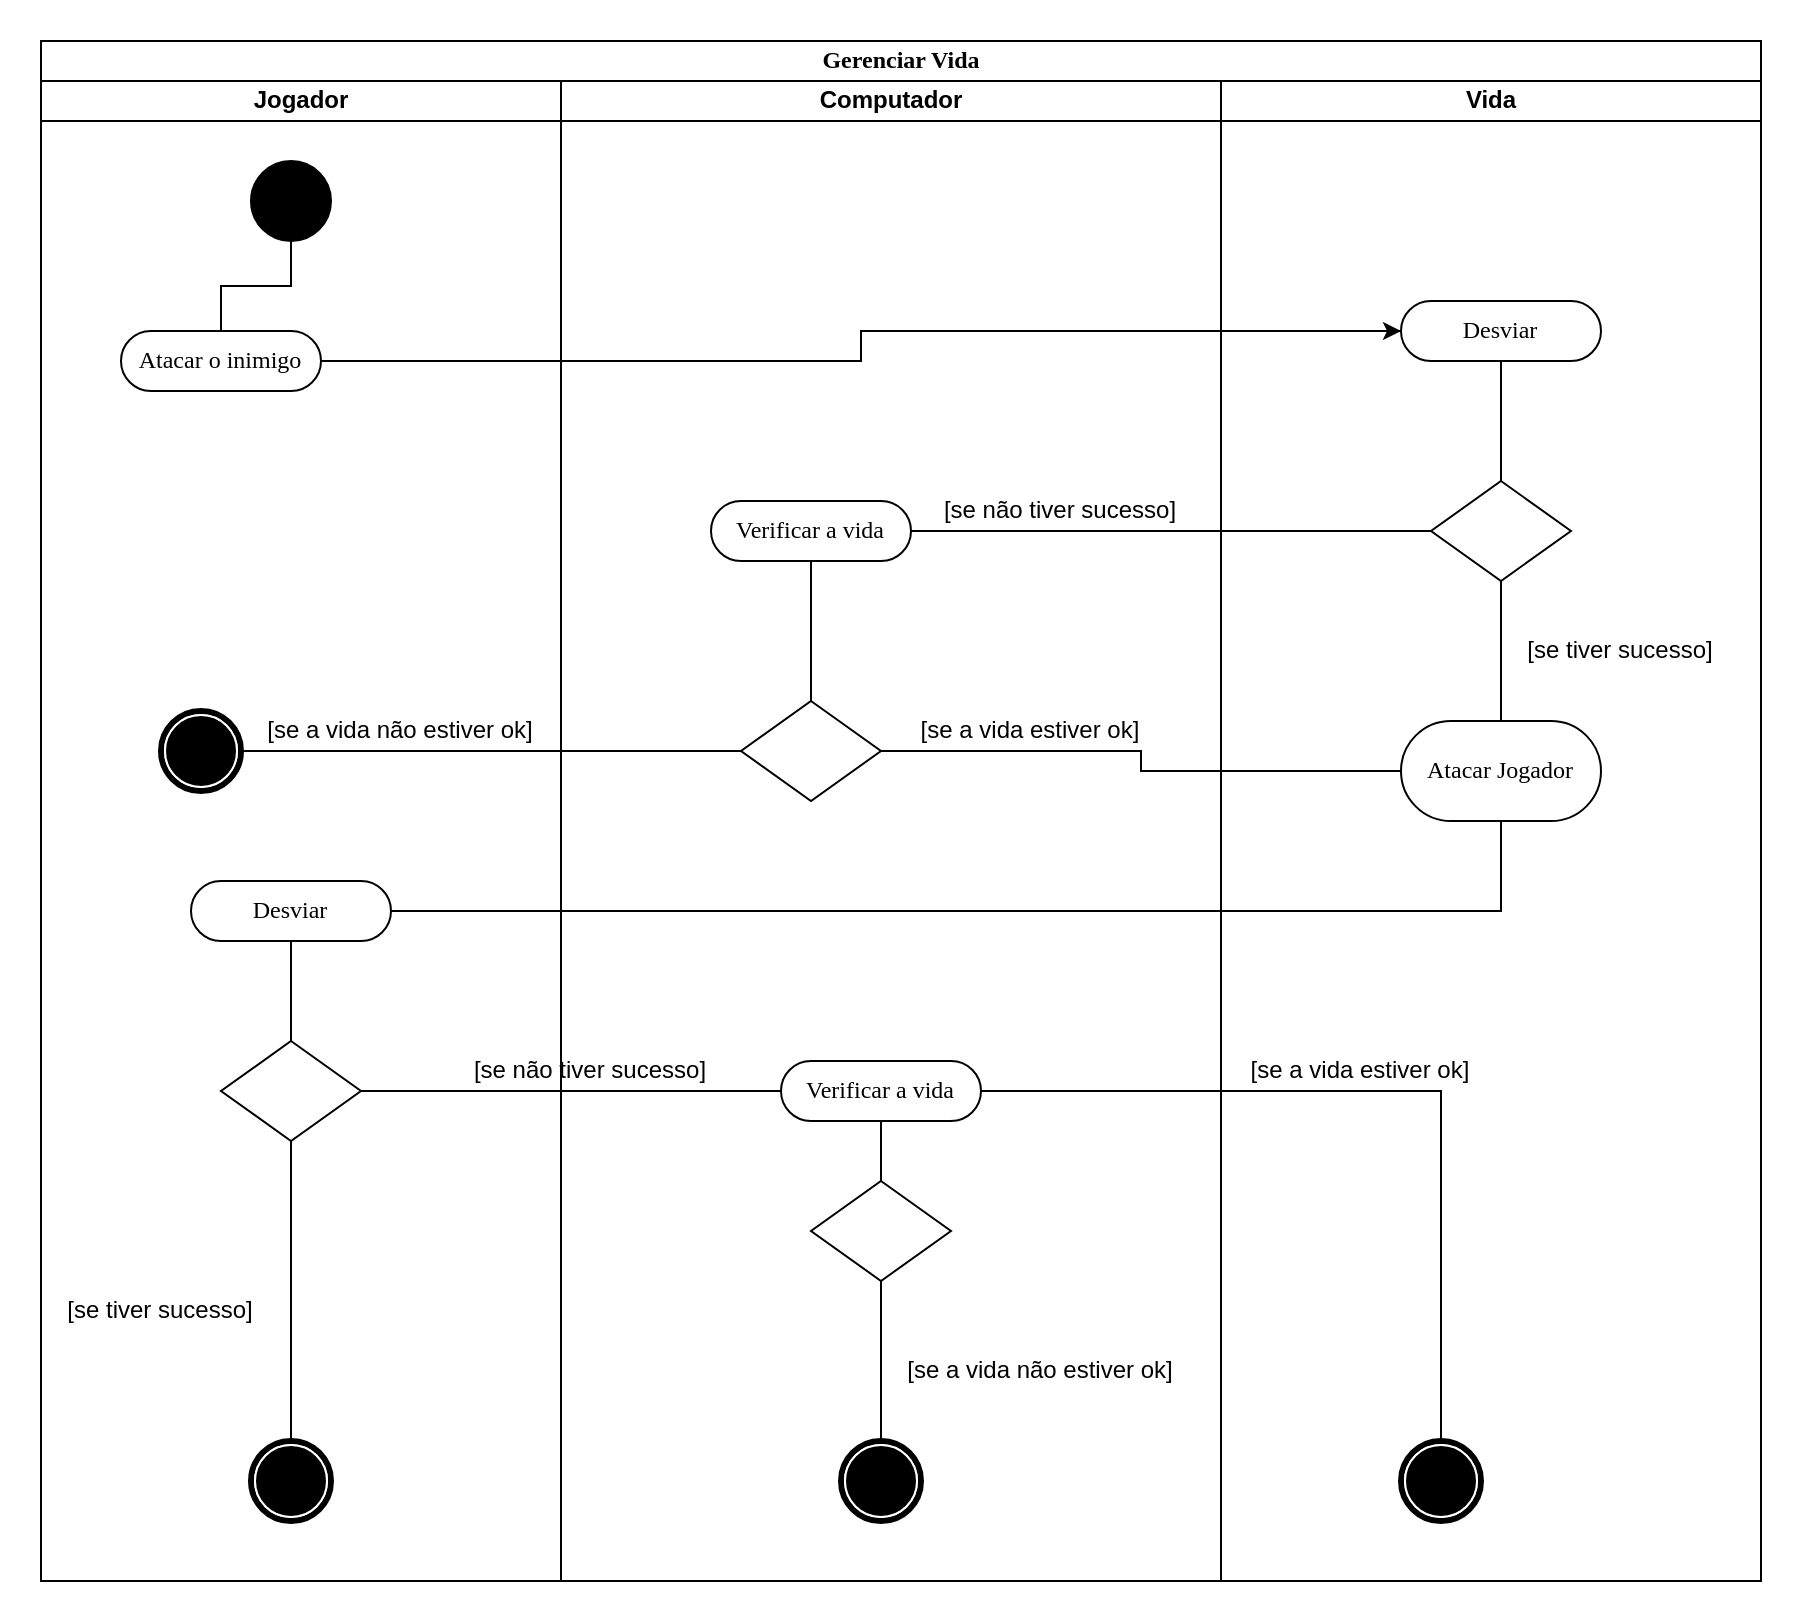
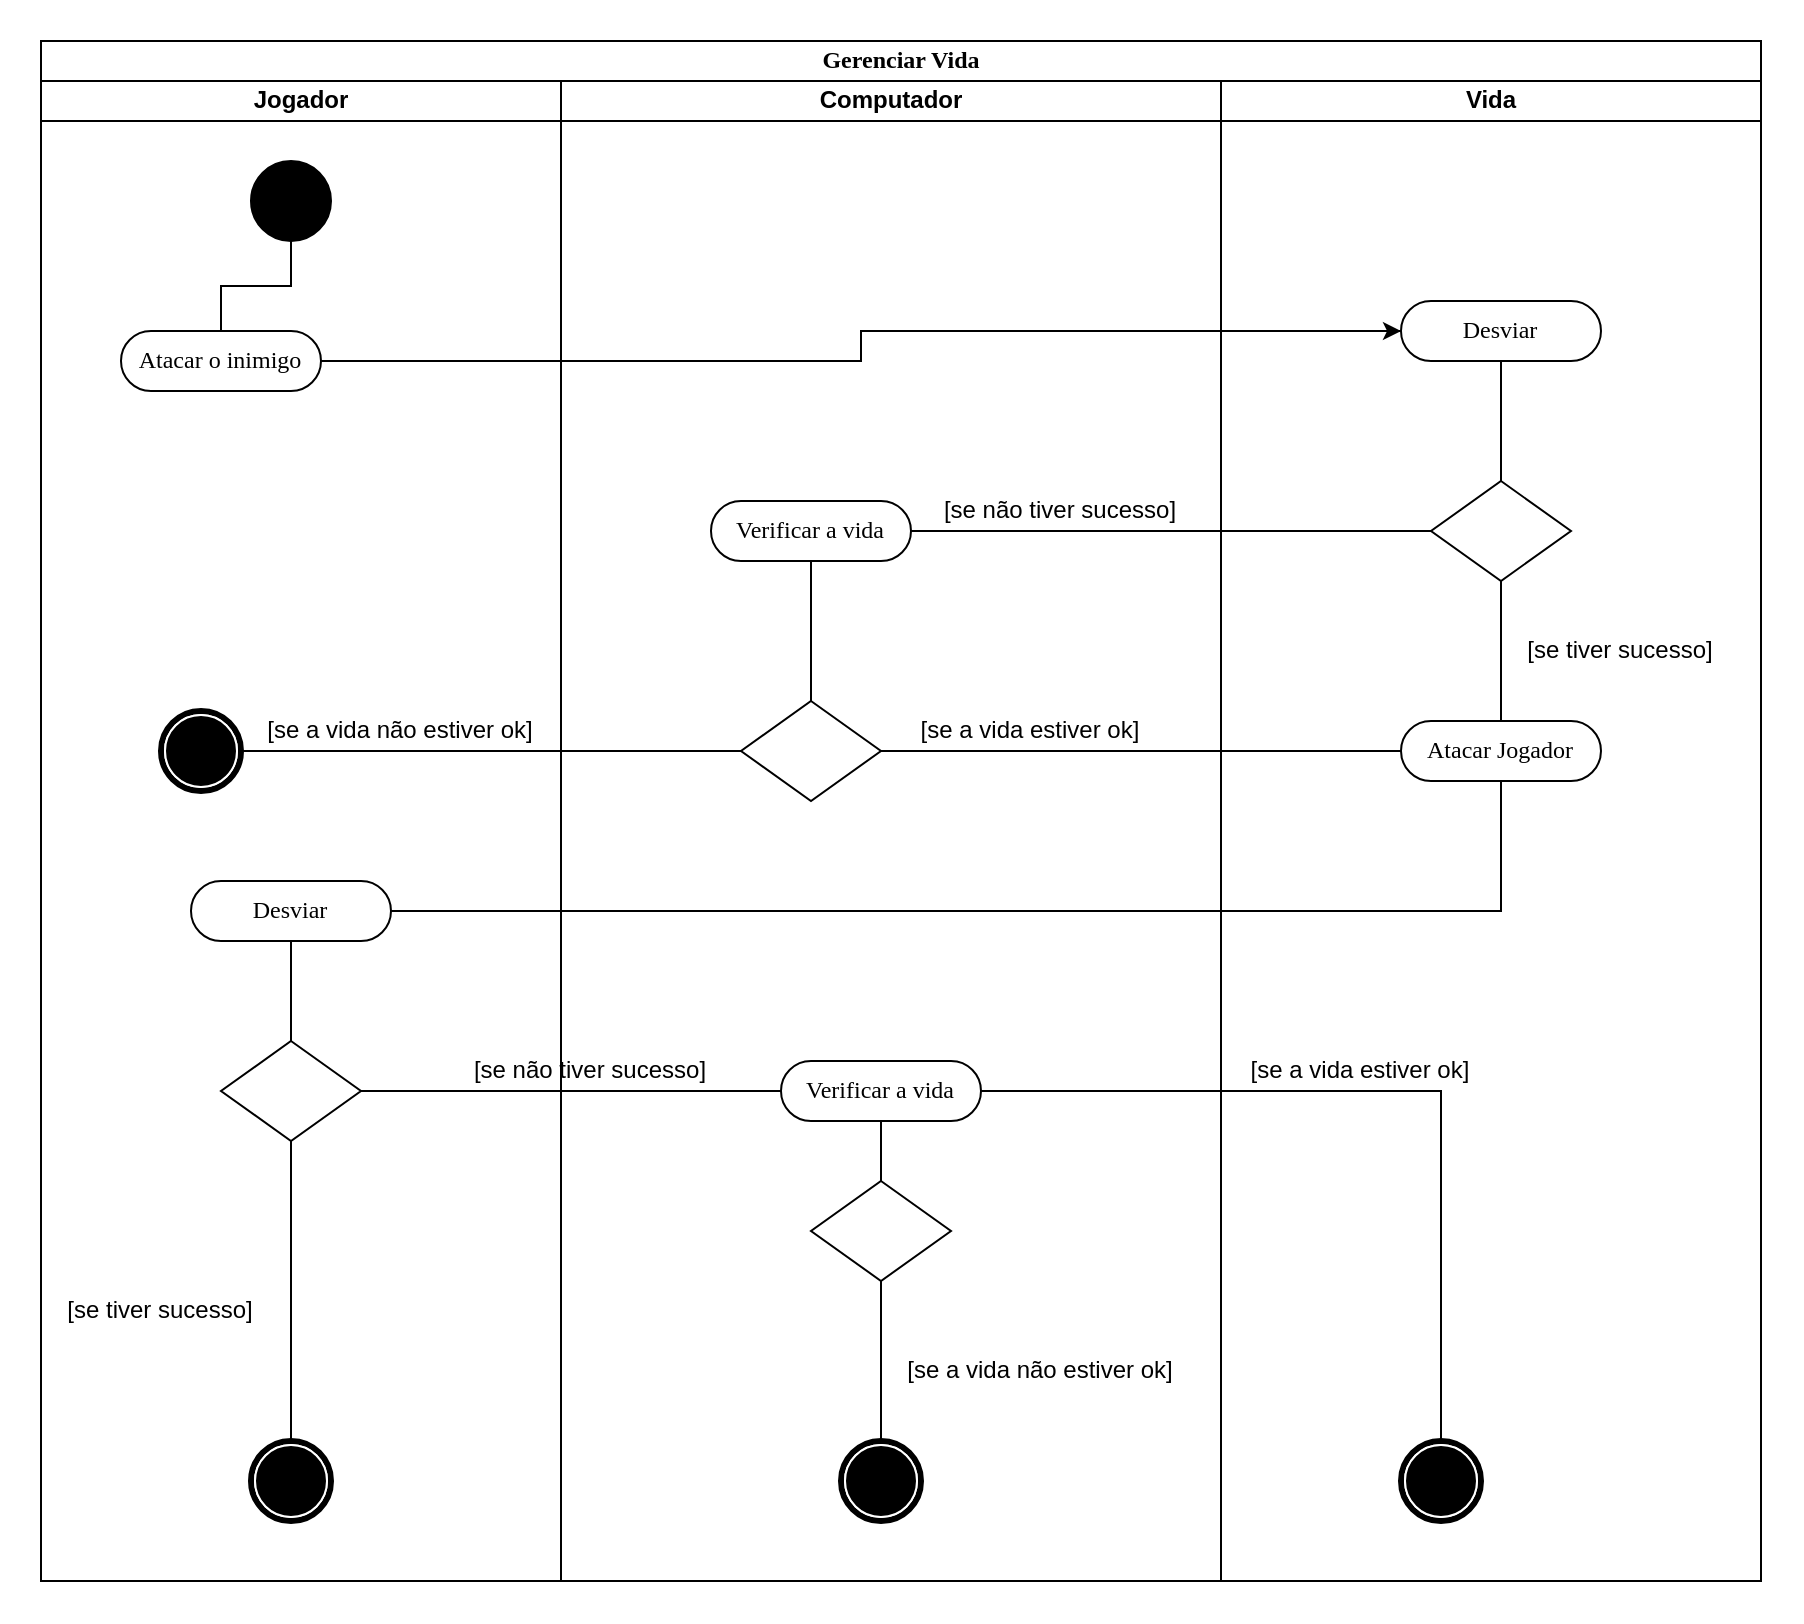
(1501, 771) -> (1501, 751)
